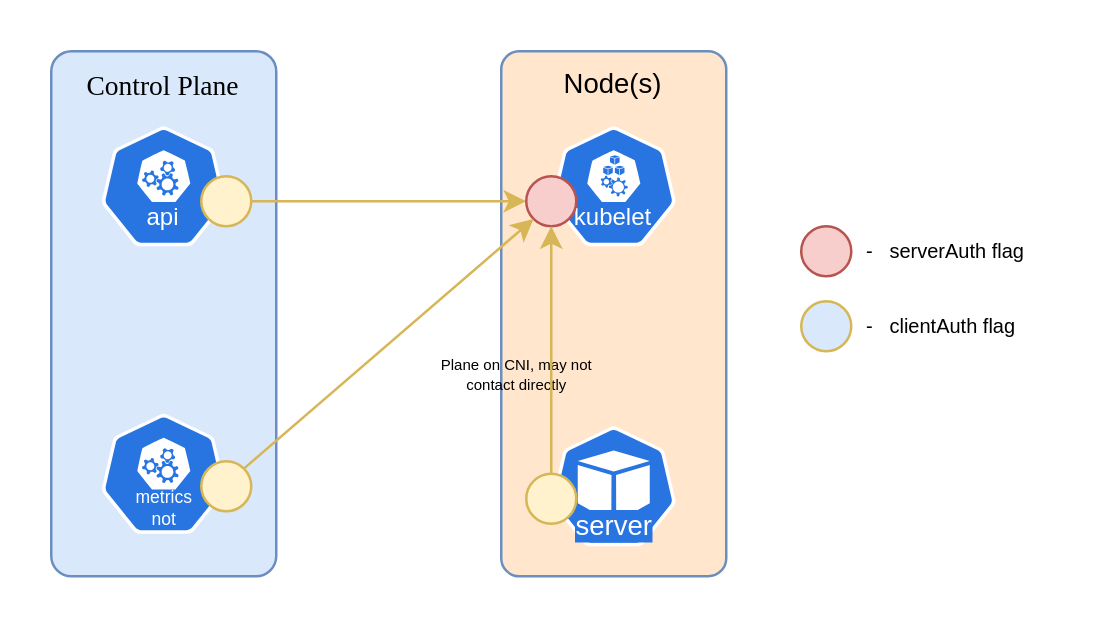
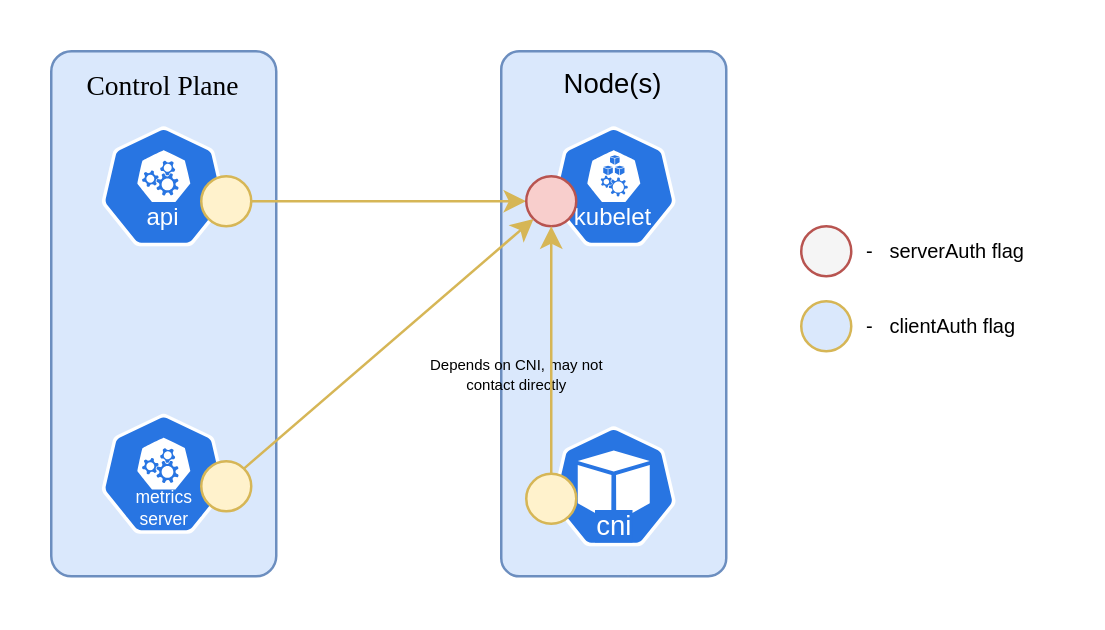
(826, 251) -> (826, 251)
(614, 314) -> (614, 314)
(518, 376) -> (518, 376)
(165, 509) -> (165, 509)
(615, 525) -> (615, 525)
